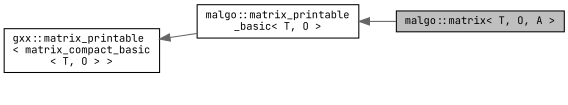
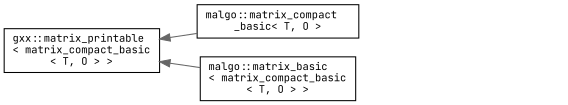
(278, 21) -> (278, 21)
(480, 21) -> none
none -> (278, 79)
